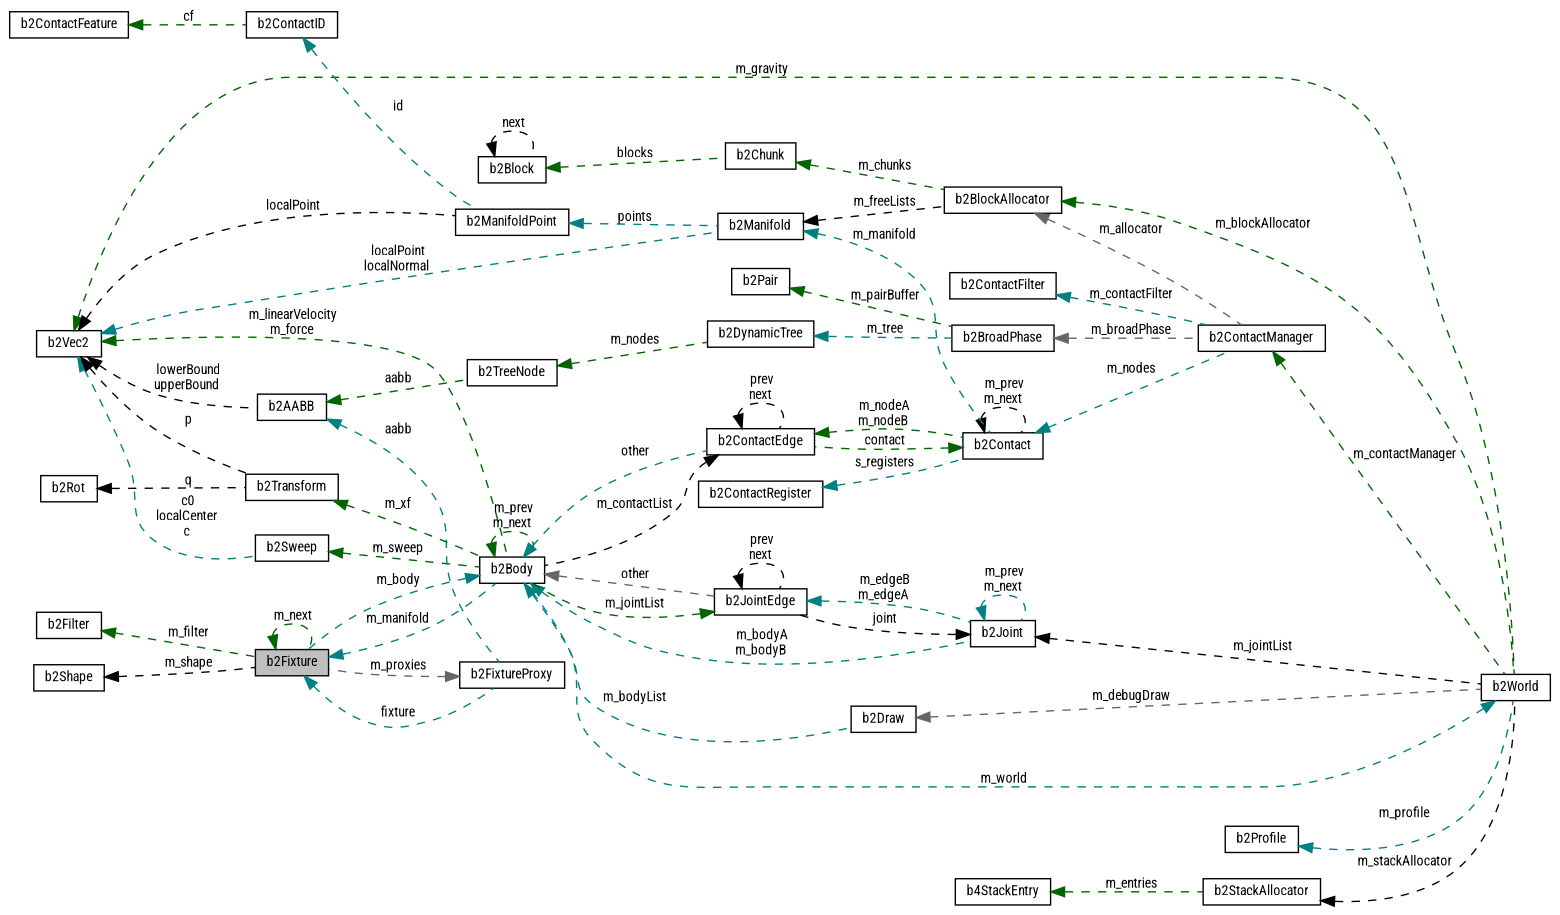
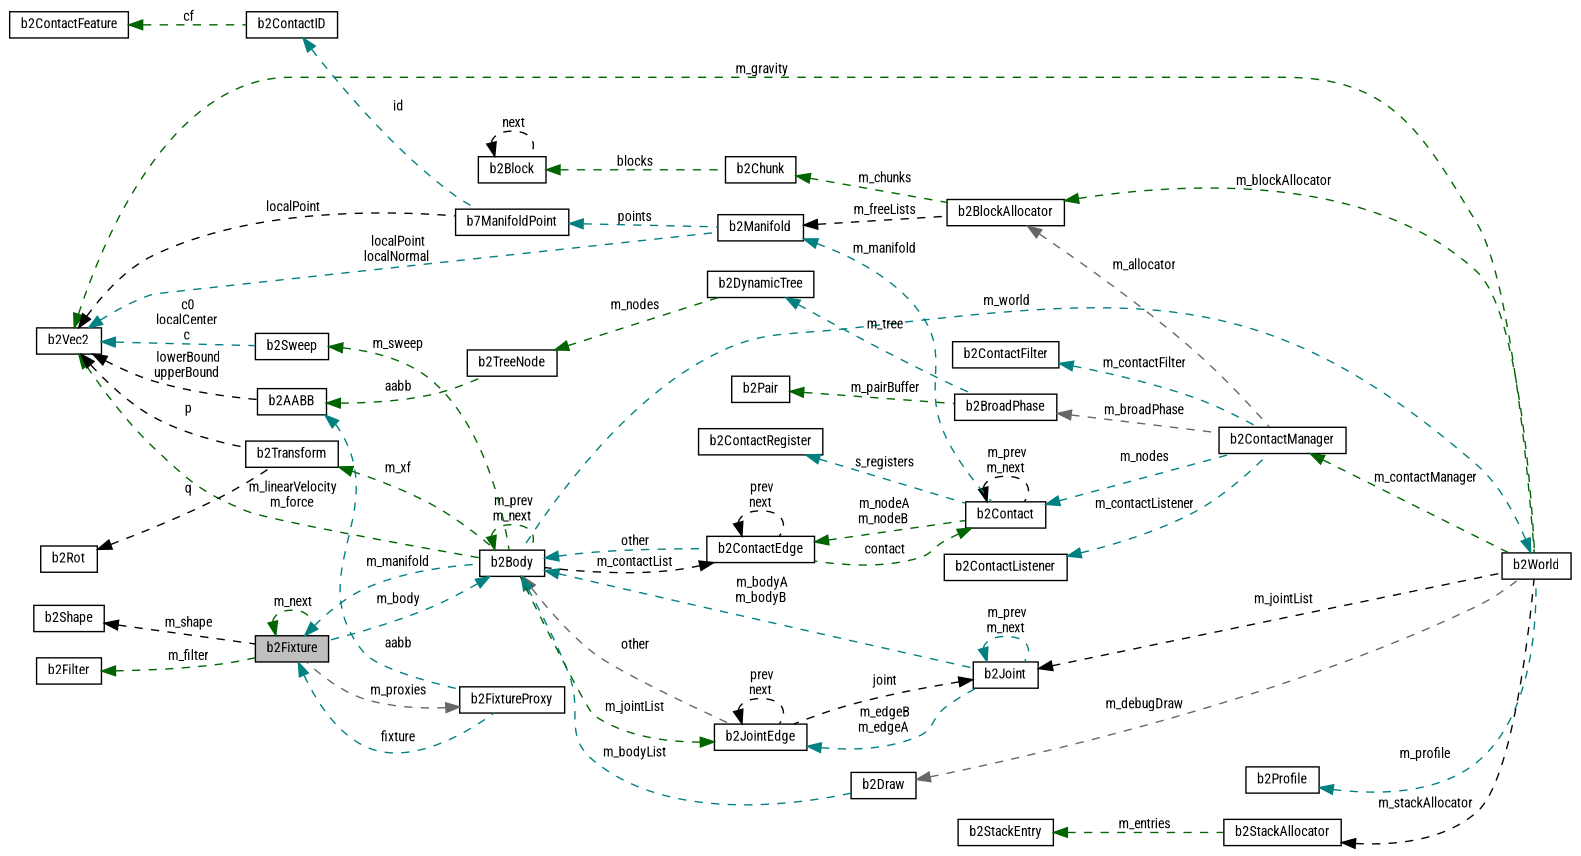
(512, 222) -> (512, 222)
none -> (1006, 567)
(1003, 892) -> (1006, 832)
